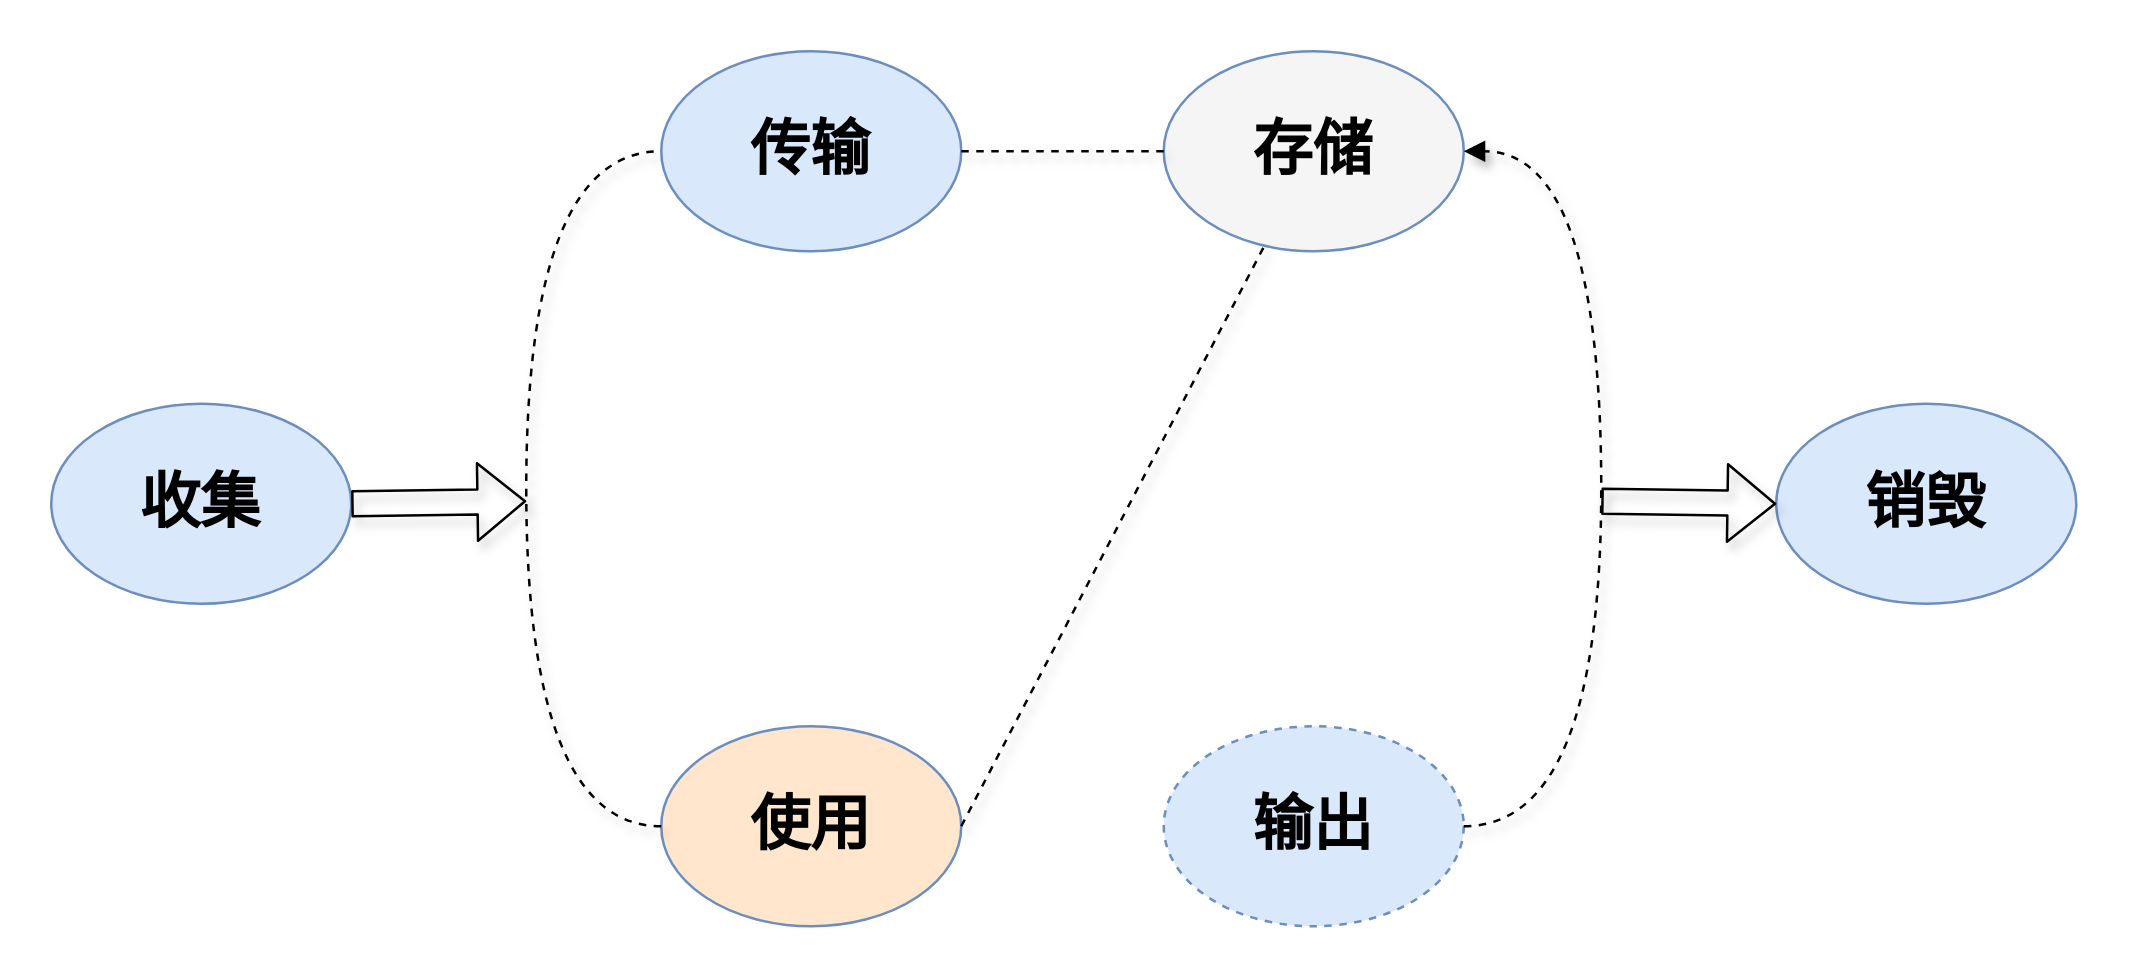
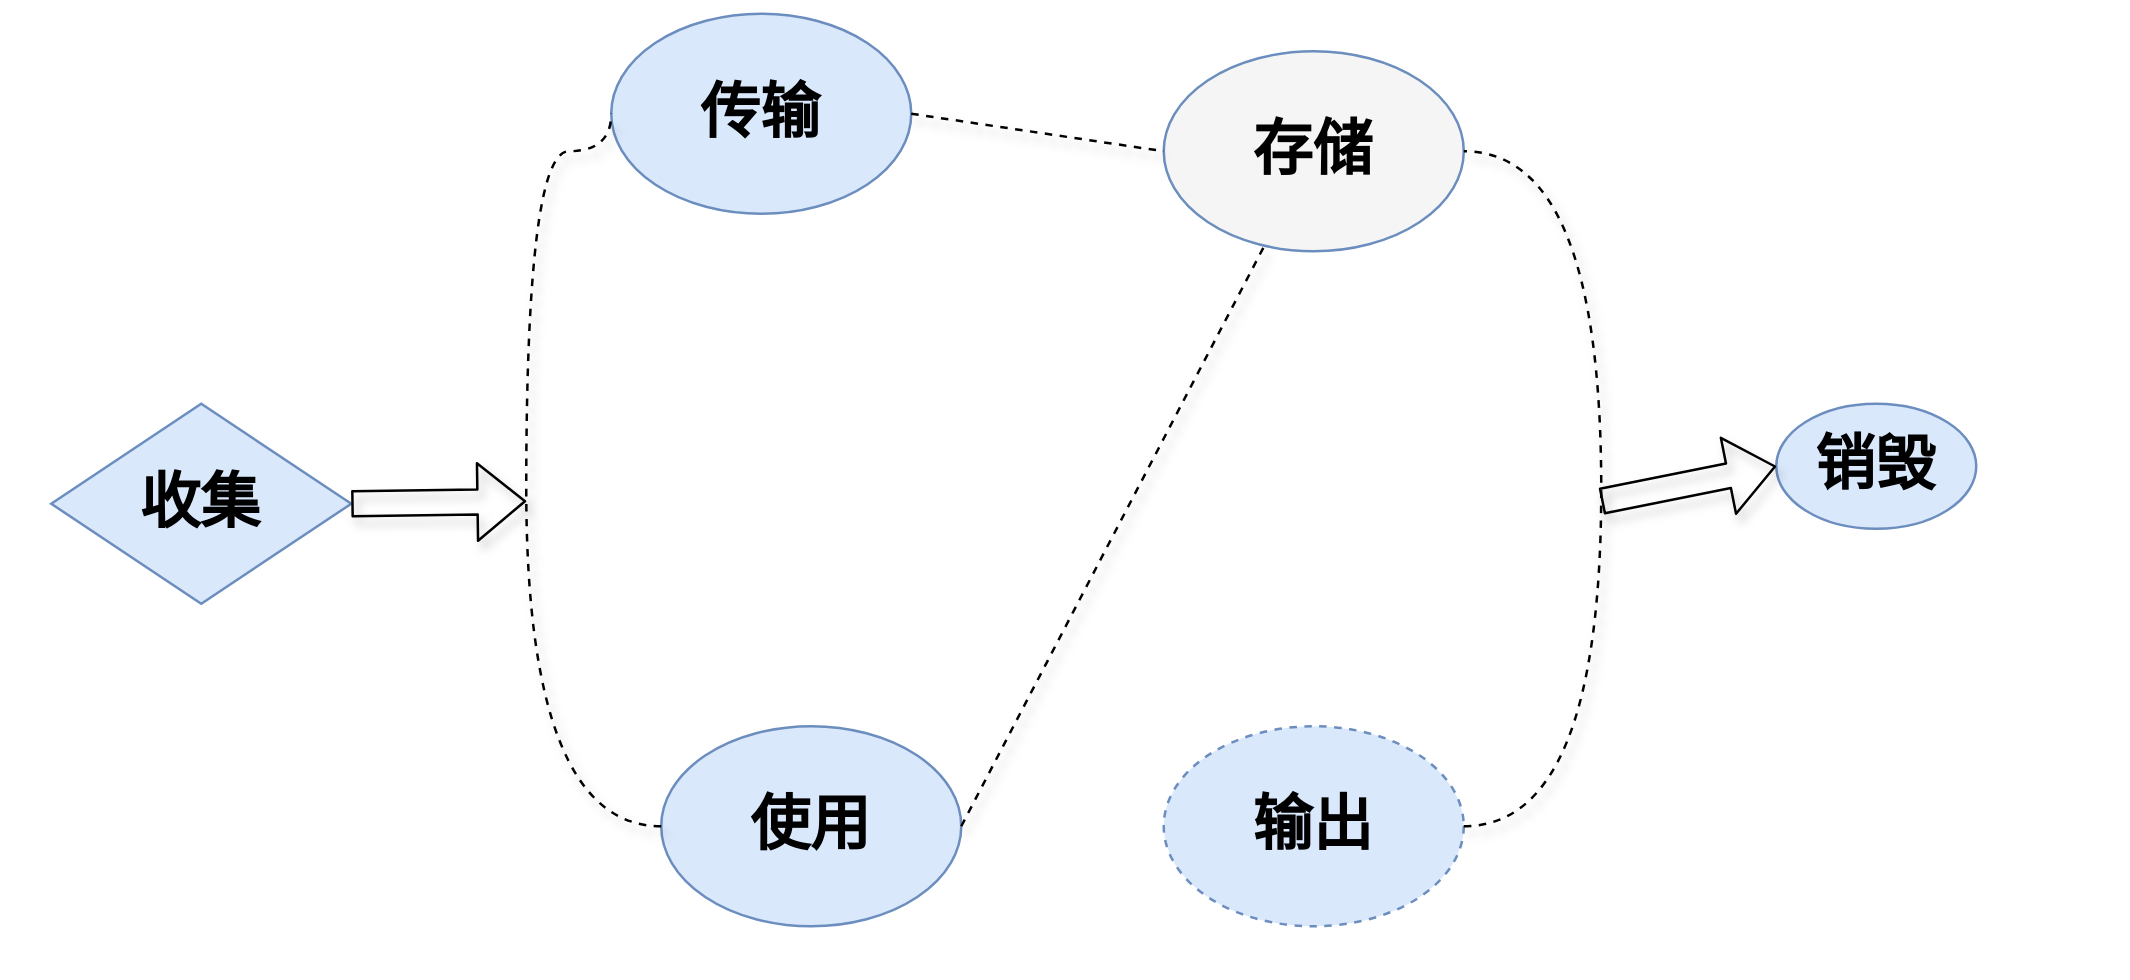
(811, 151) -> (761, 114)
(1576, 250) -> (1570, 245)
(201, 504) -> (201, 504)
(1926, 504) -> (1876, 466)
(811, 826) -> (811, 826)
